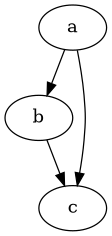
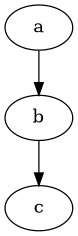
(85, 112) -> none
